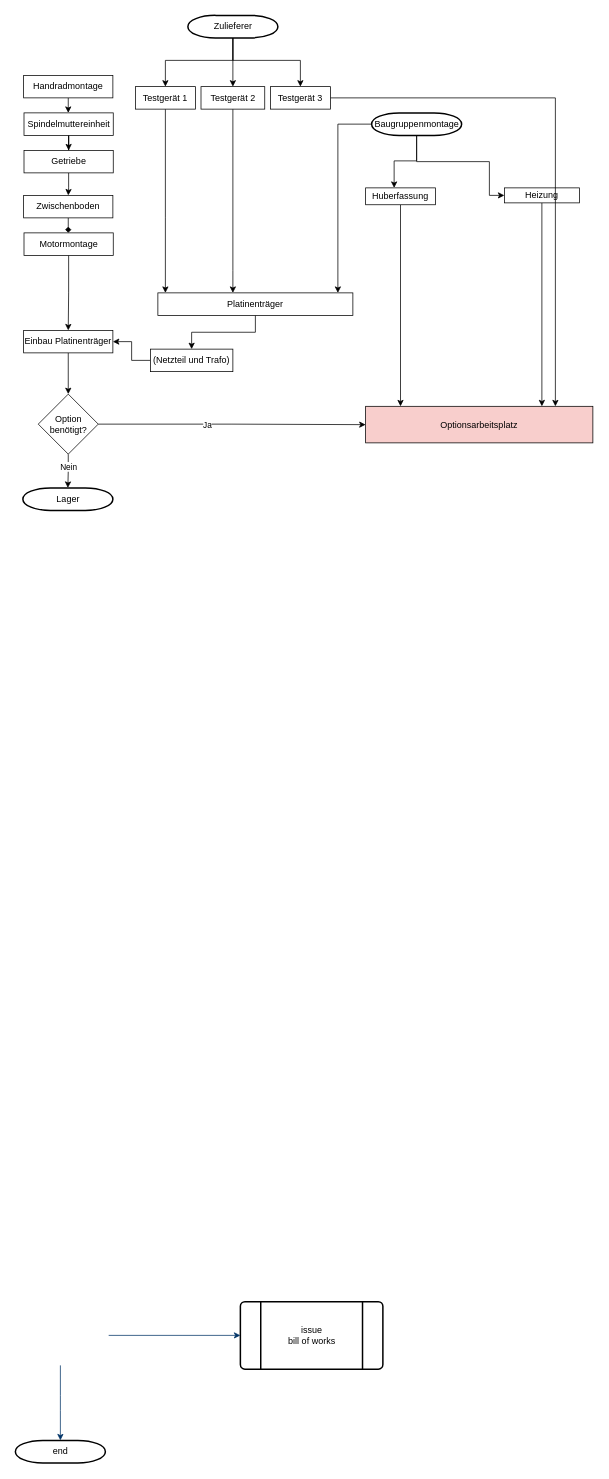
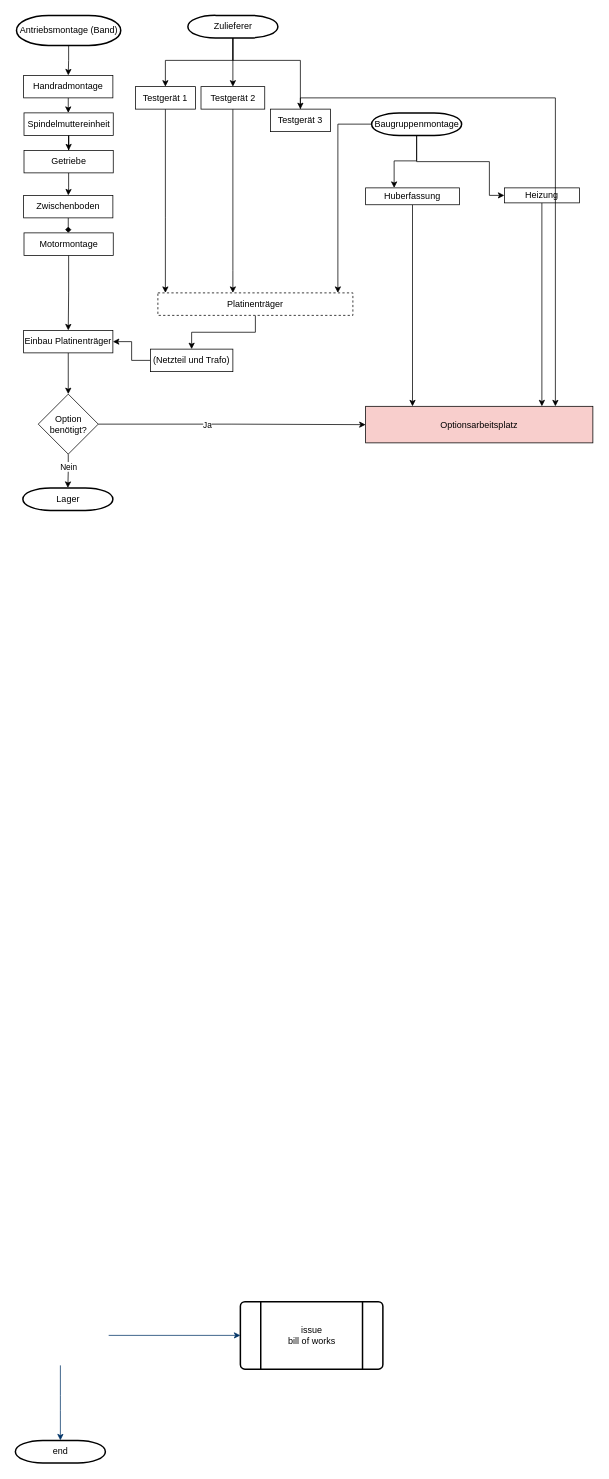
none -> (69, 30)
none -> (69, 57)
(300, 98) -> (300, 120)
(401, 196) -> (413, 196)
(255, 304) -> (255, 304)
